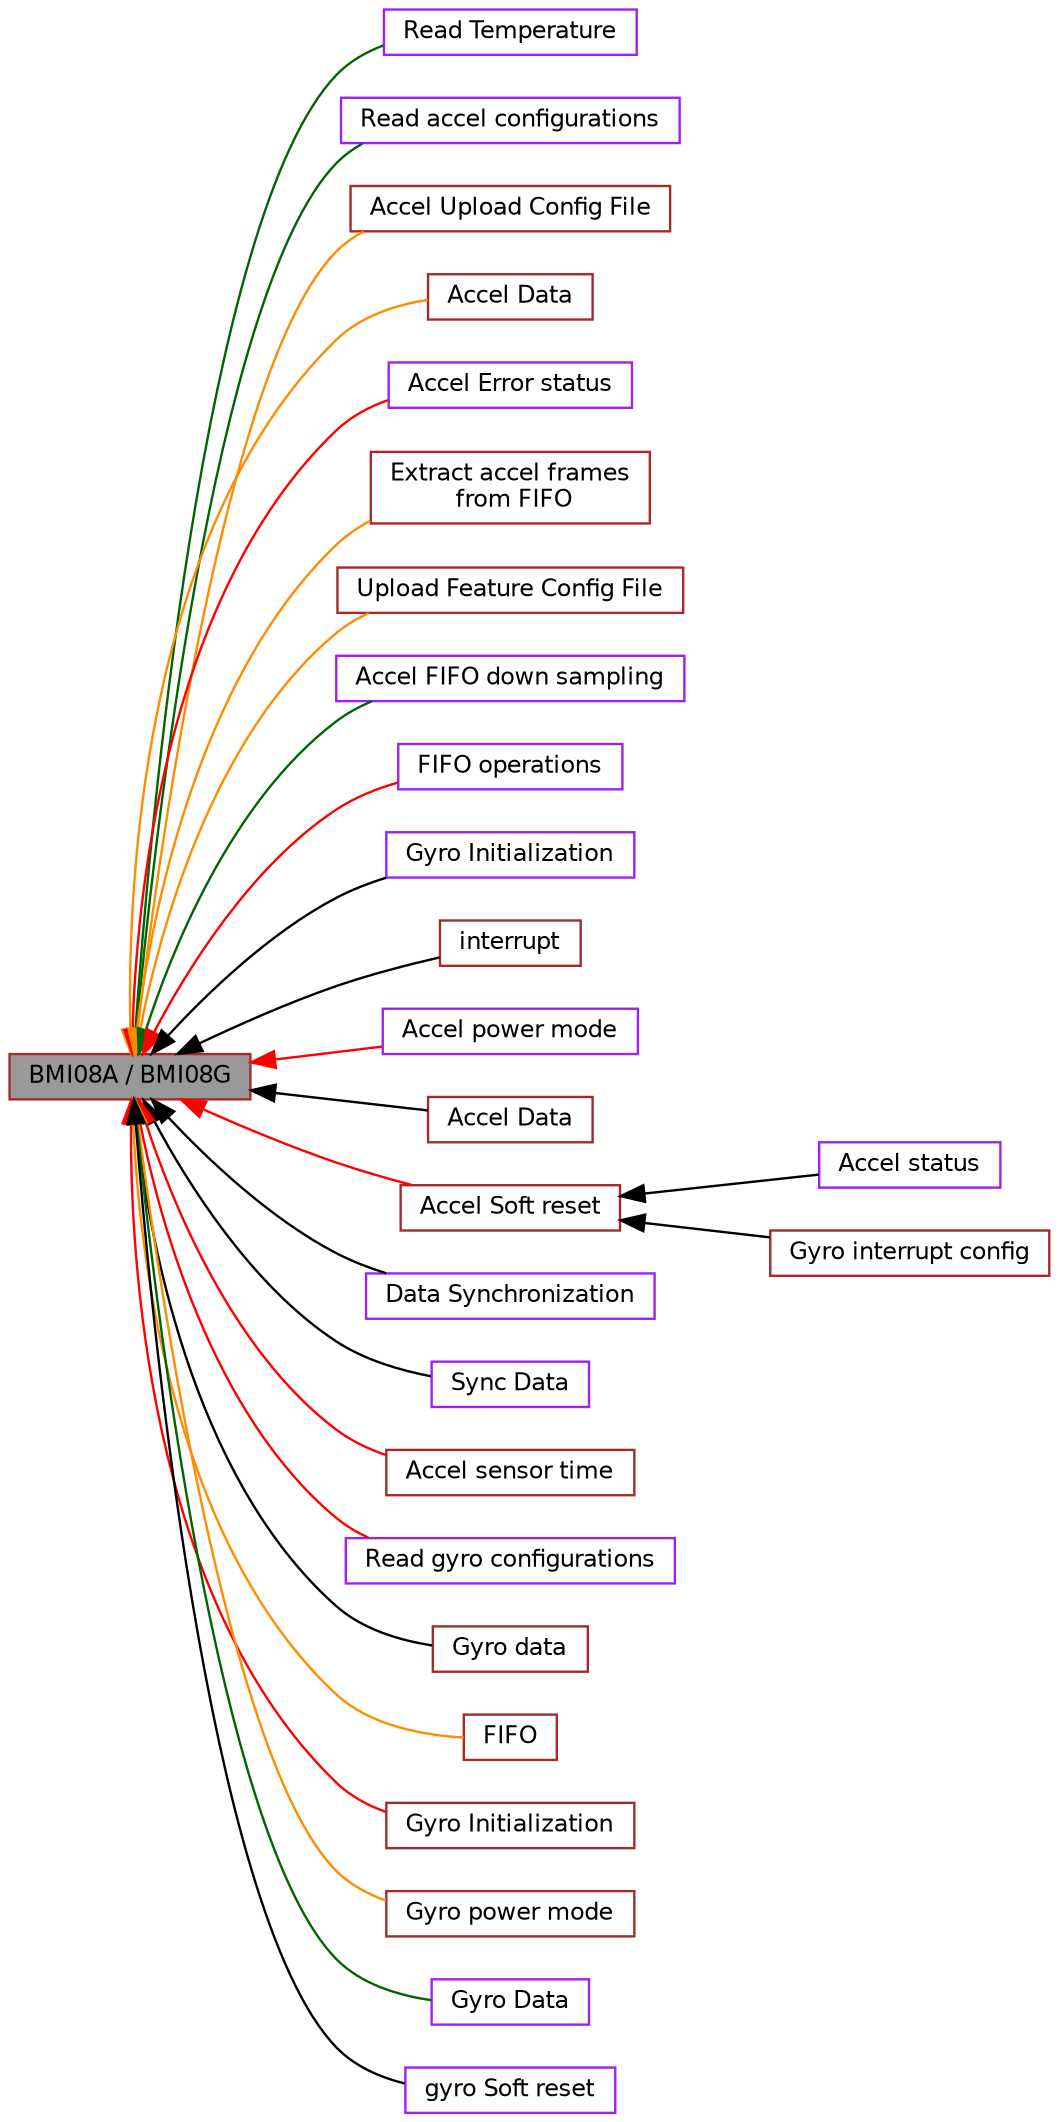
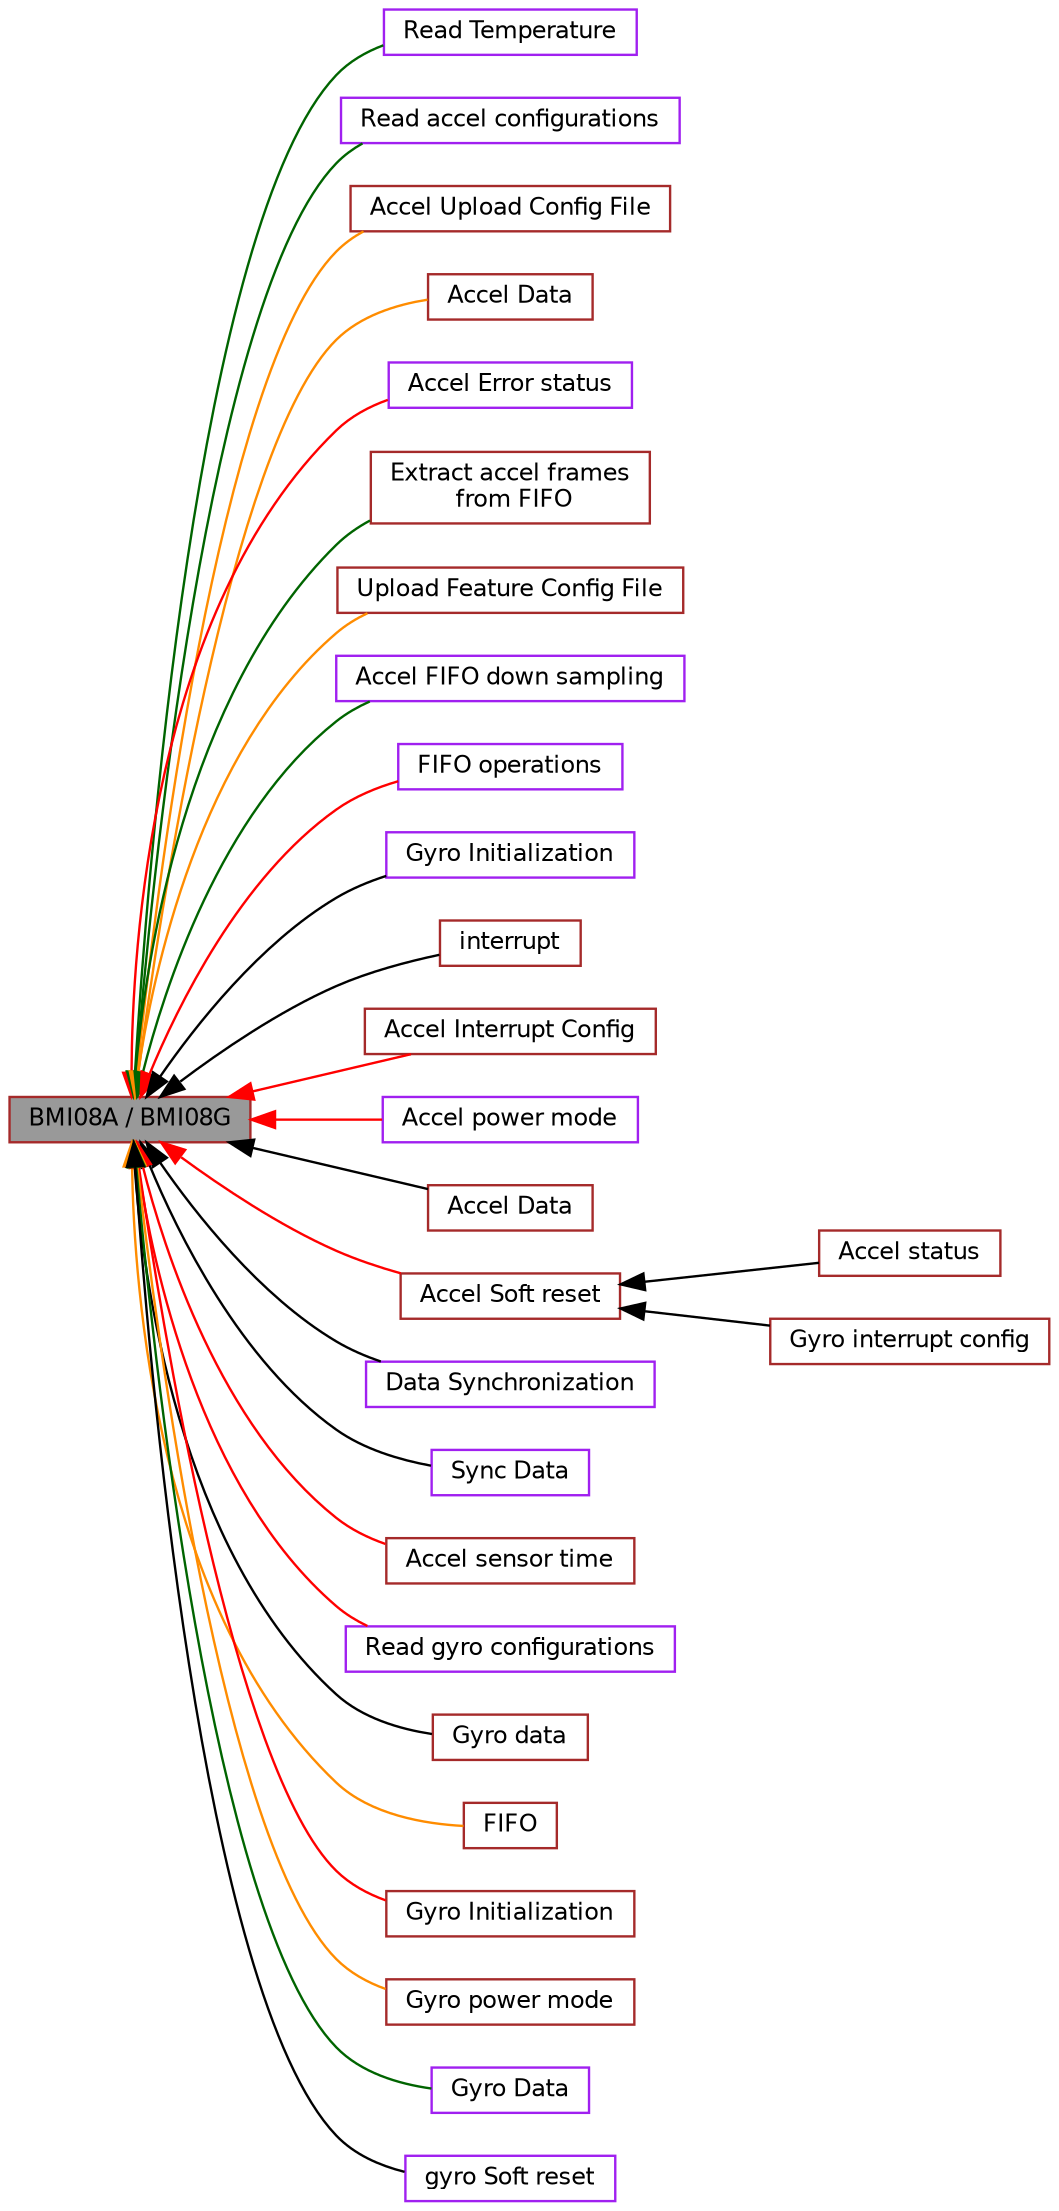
(206, 751) -> (206, 757)
none -> (510, 1031)
(910, 1165) -> (910, 1253)
